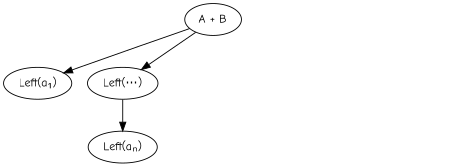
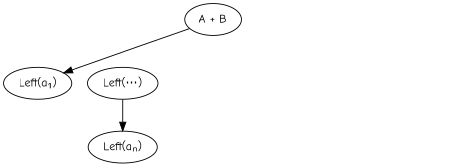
(172, 48) -> none
